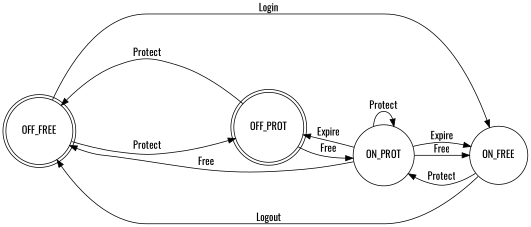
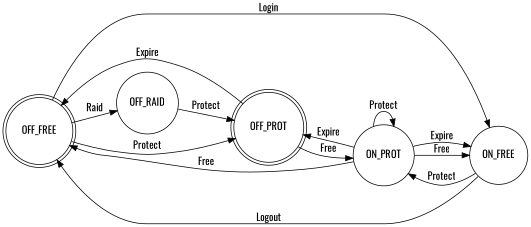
(147, 53) -> (147, 53)
none -> (147, 103)
